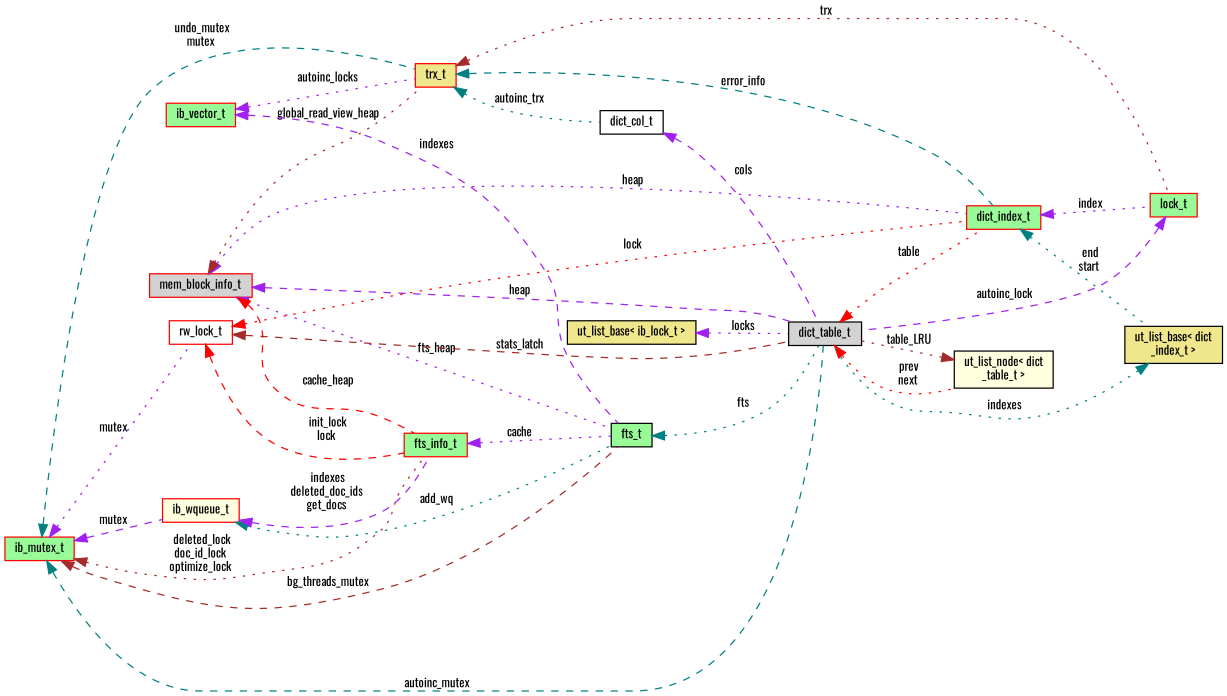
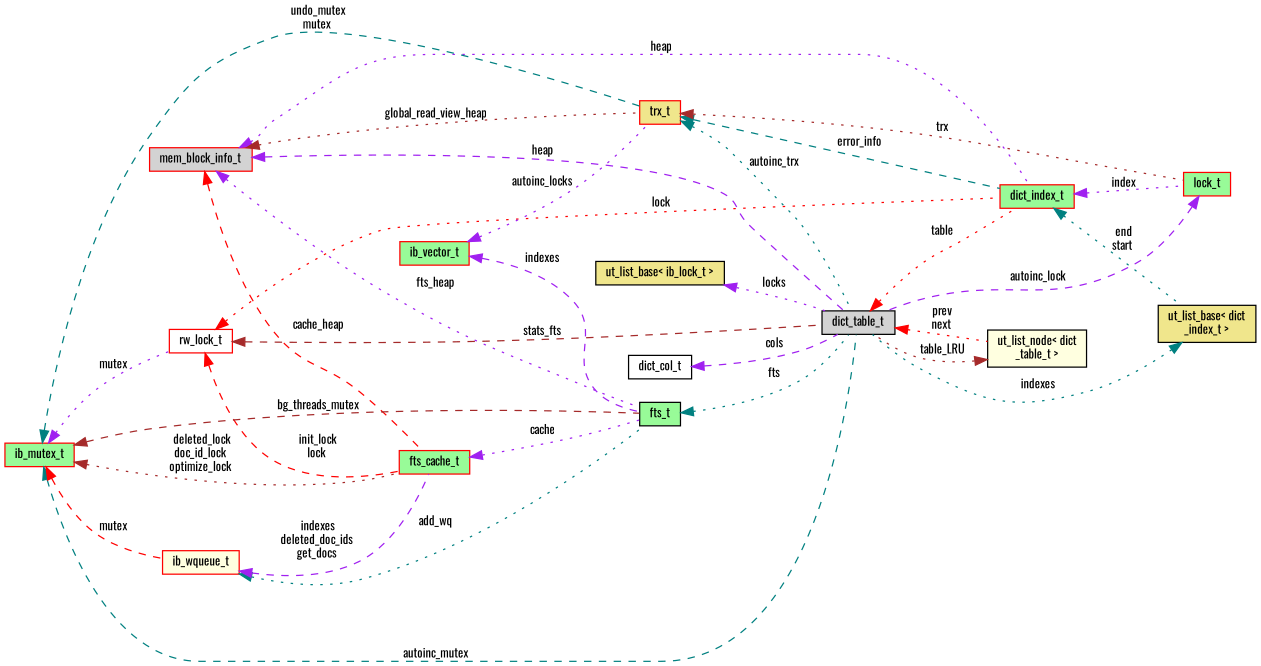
(531, 116) -> (776, 198)
(519, 345) -> (541, 332)
(436, 445) -> (434, 462)
(124, 529) -> (96, 534)
